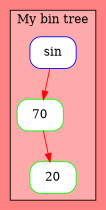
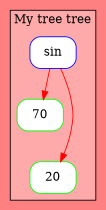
(53, 20) -> (53, 20)
(46, 142) -> (73, 111)
